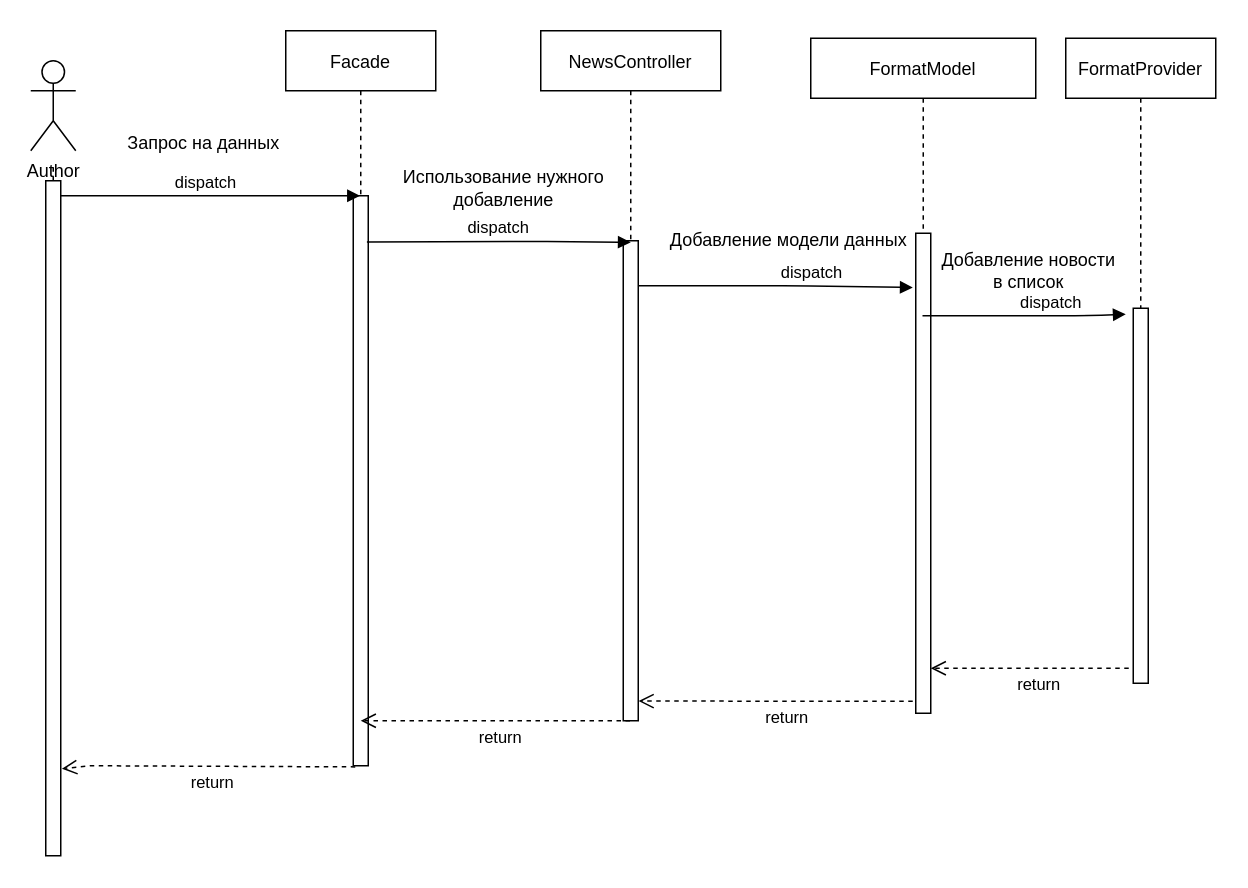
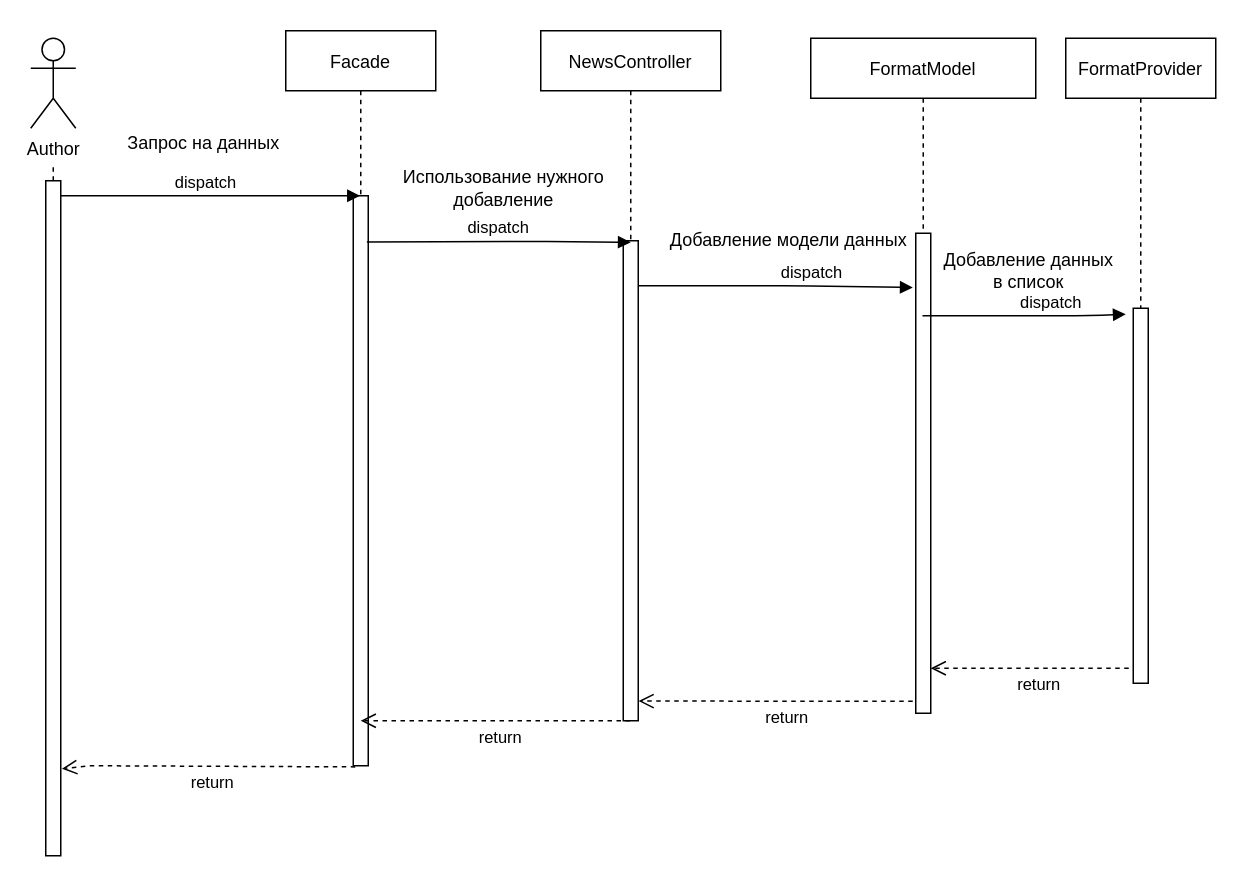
(53, 106) -> (53, 83)
(1029, 271) -> (1029, 271)
